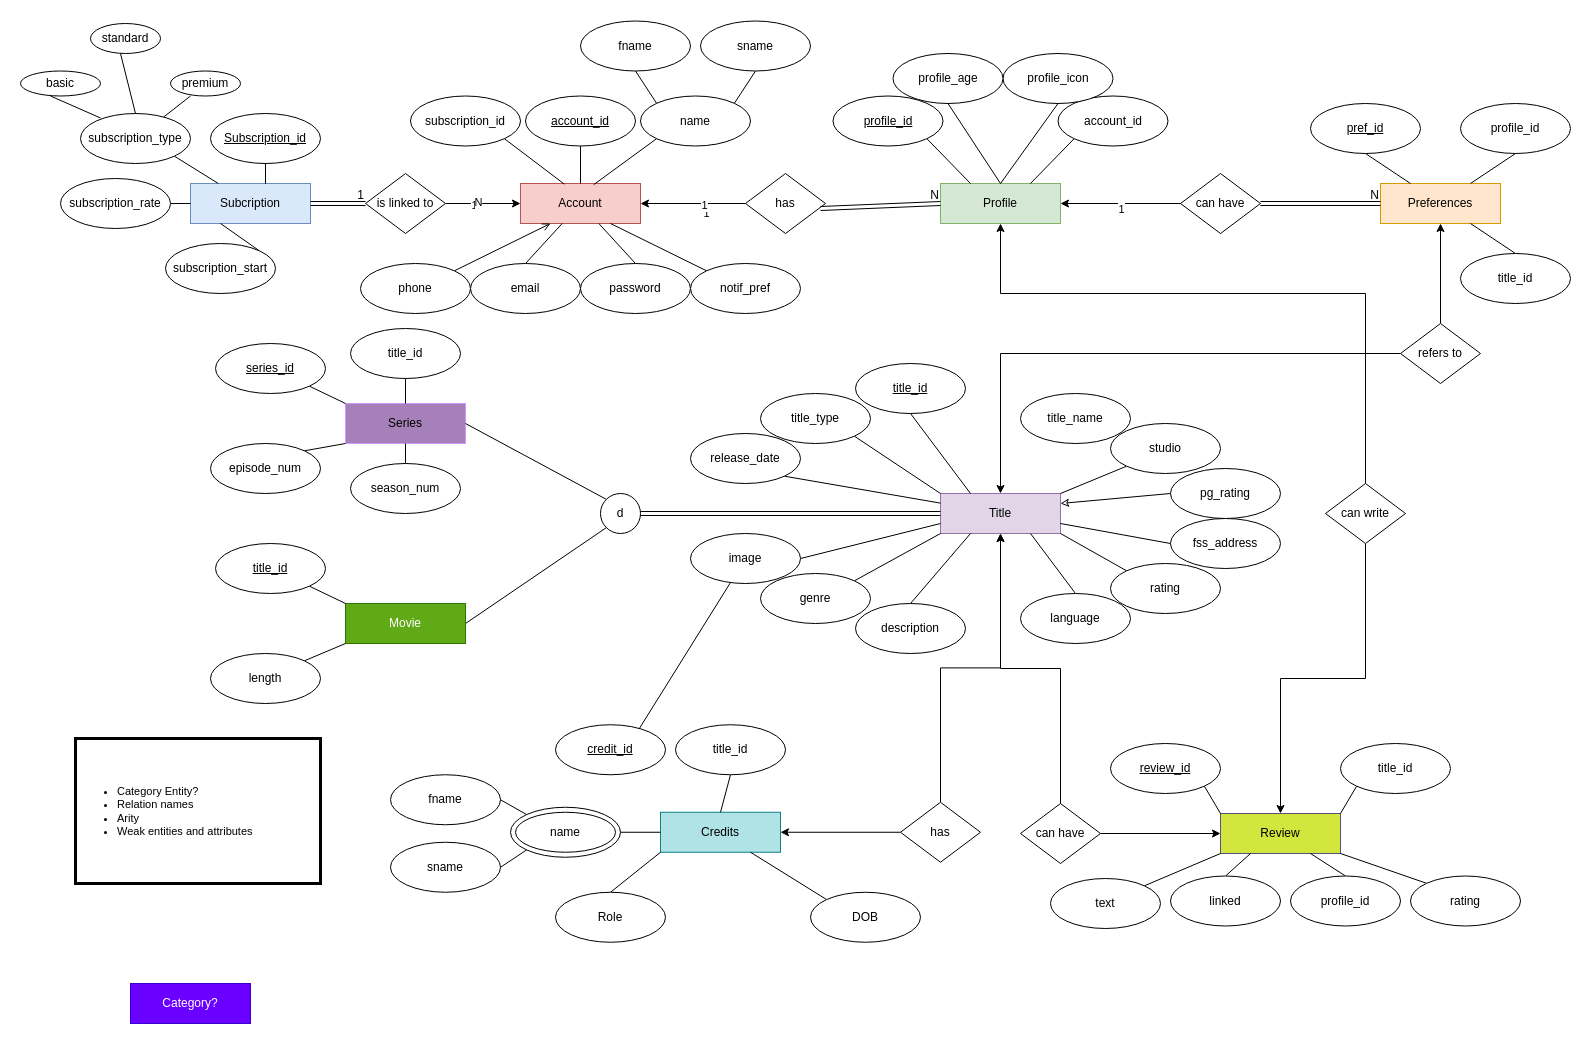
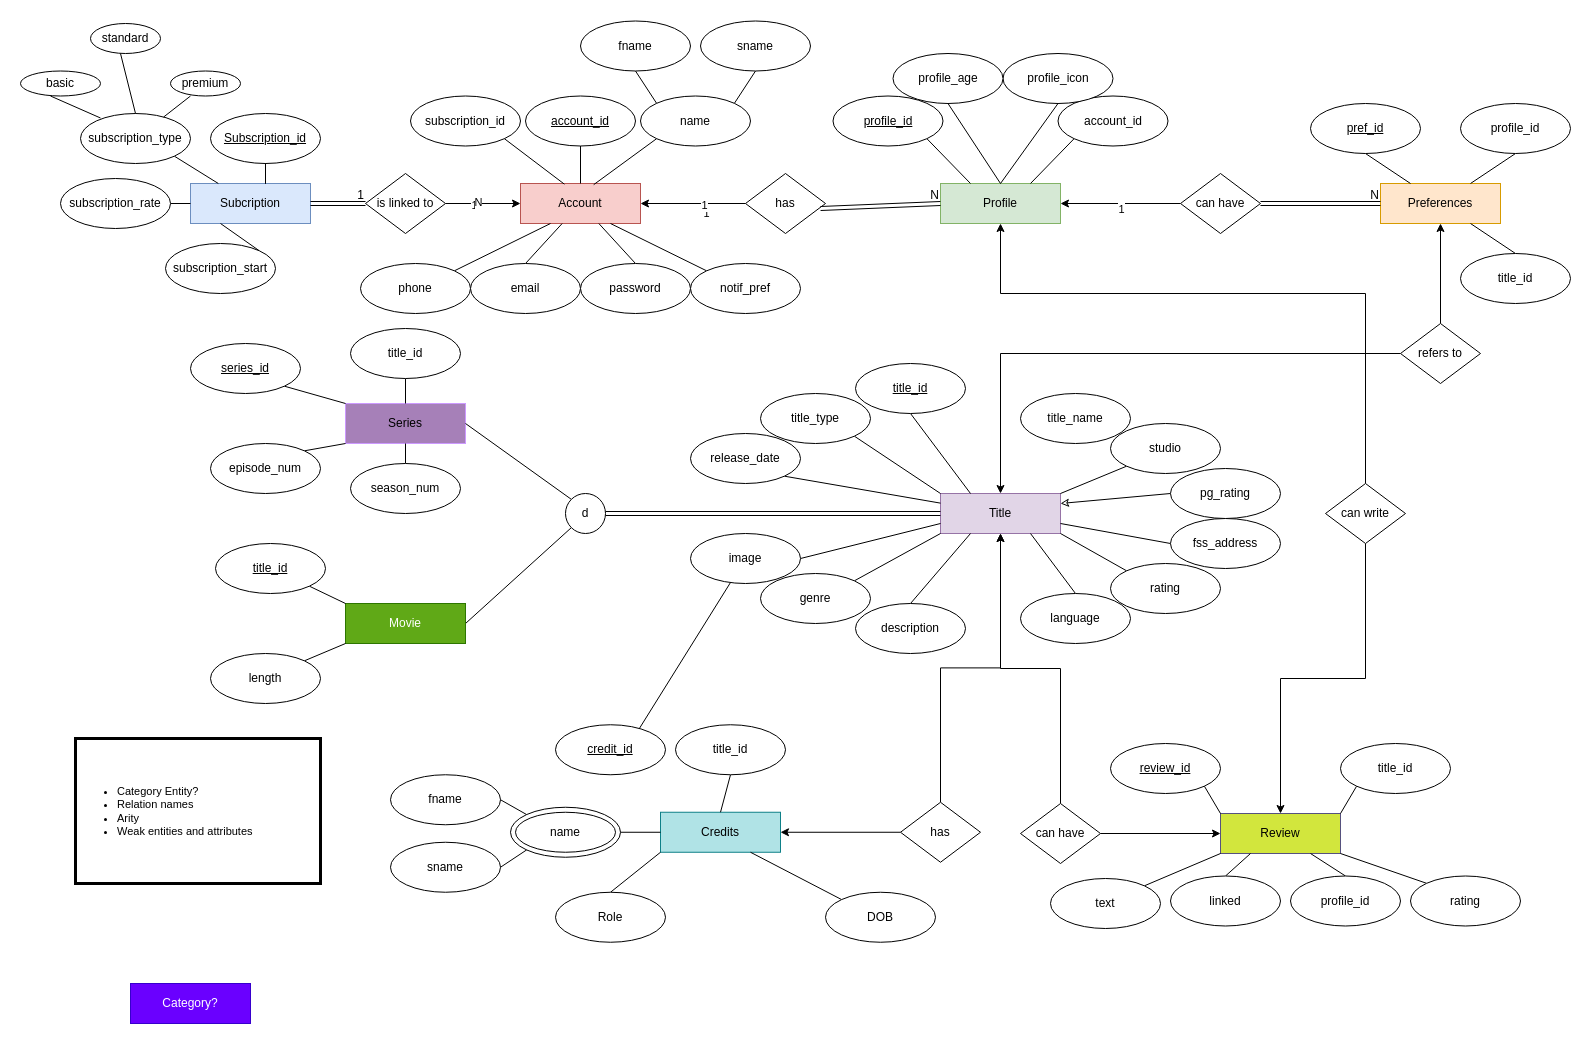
(546, 226) -> (547, 225)
(271, 369) -> (246, 369)
(621, 514) -> (586, 514)
(866, 917) -> (881, 917)
